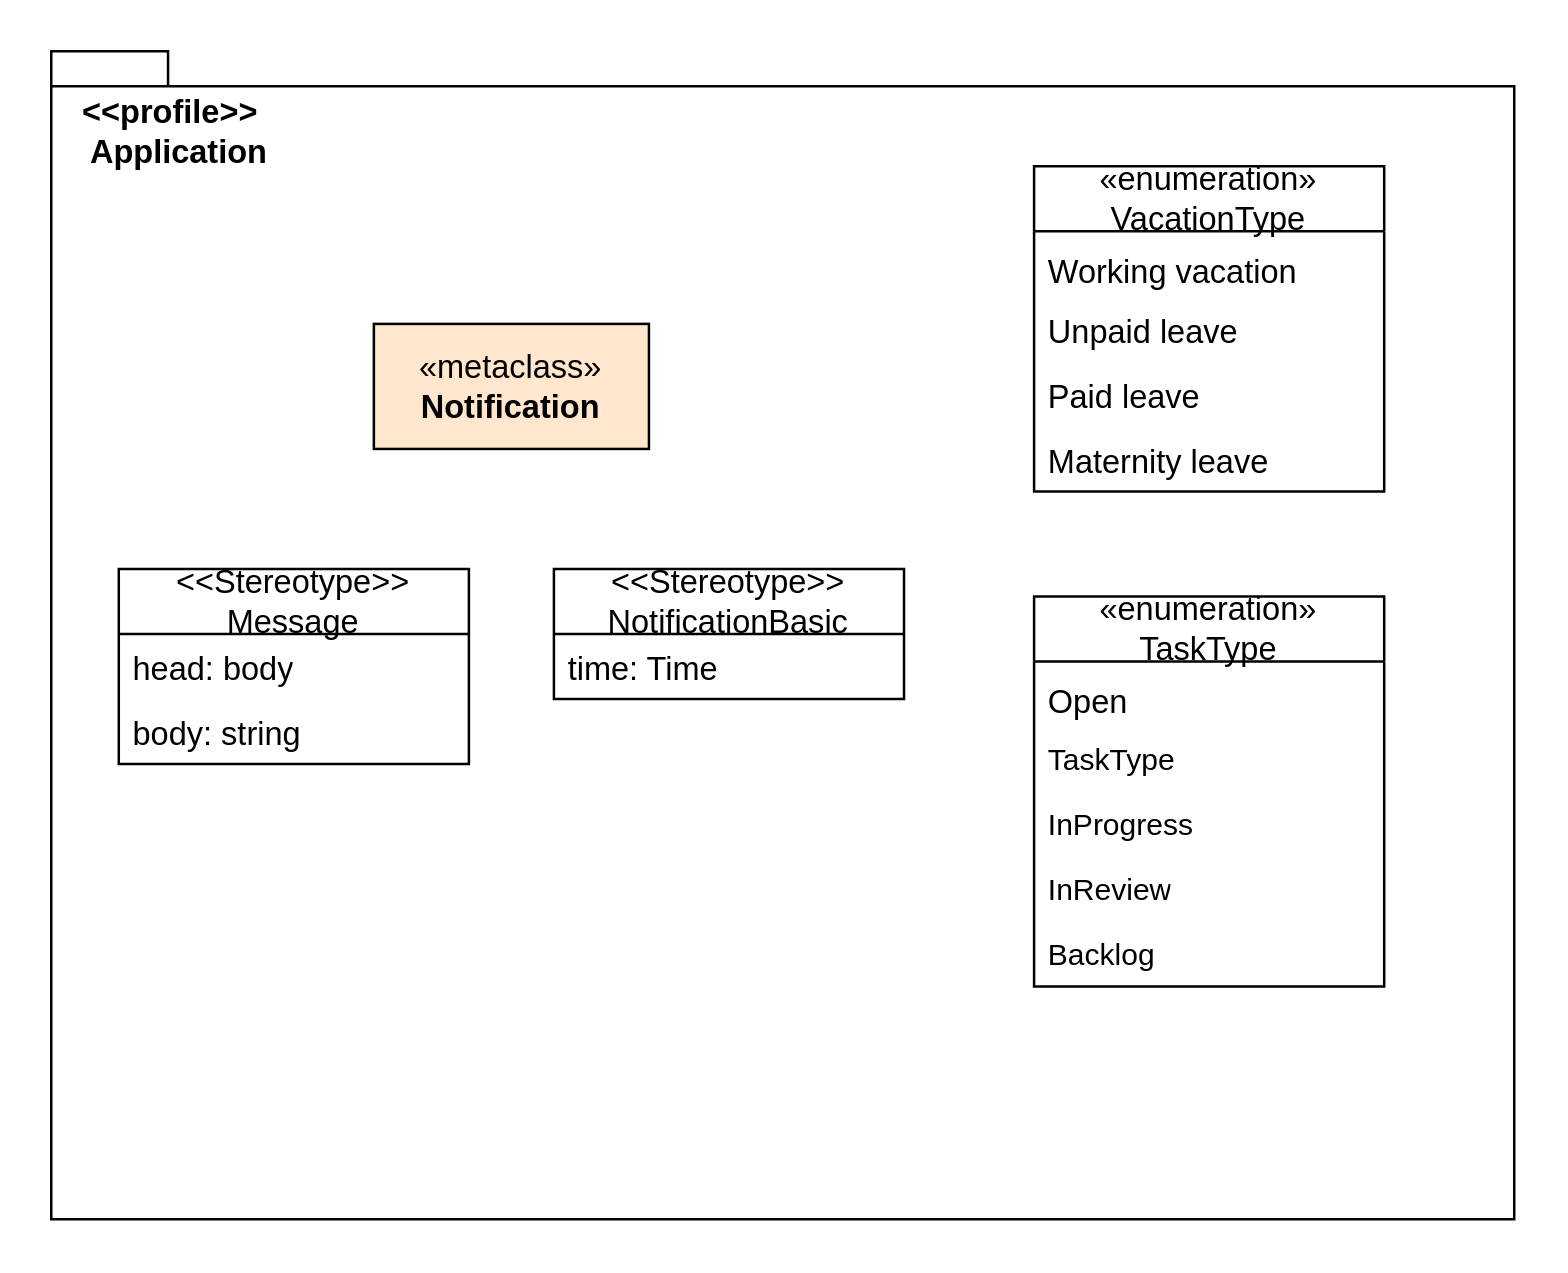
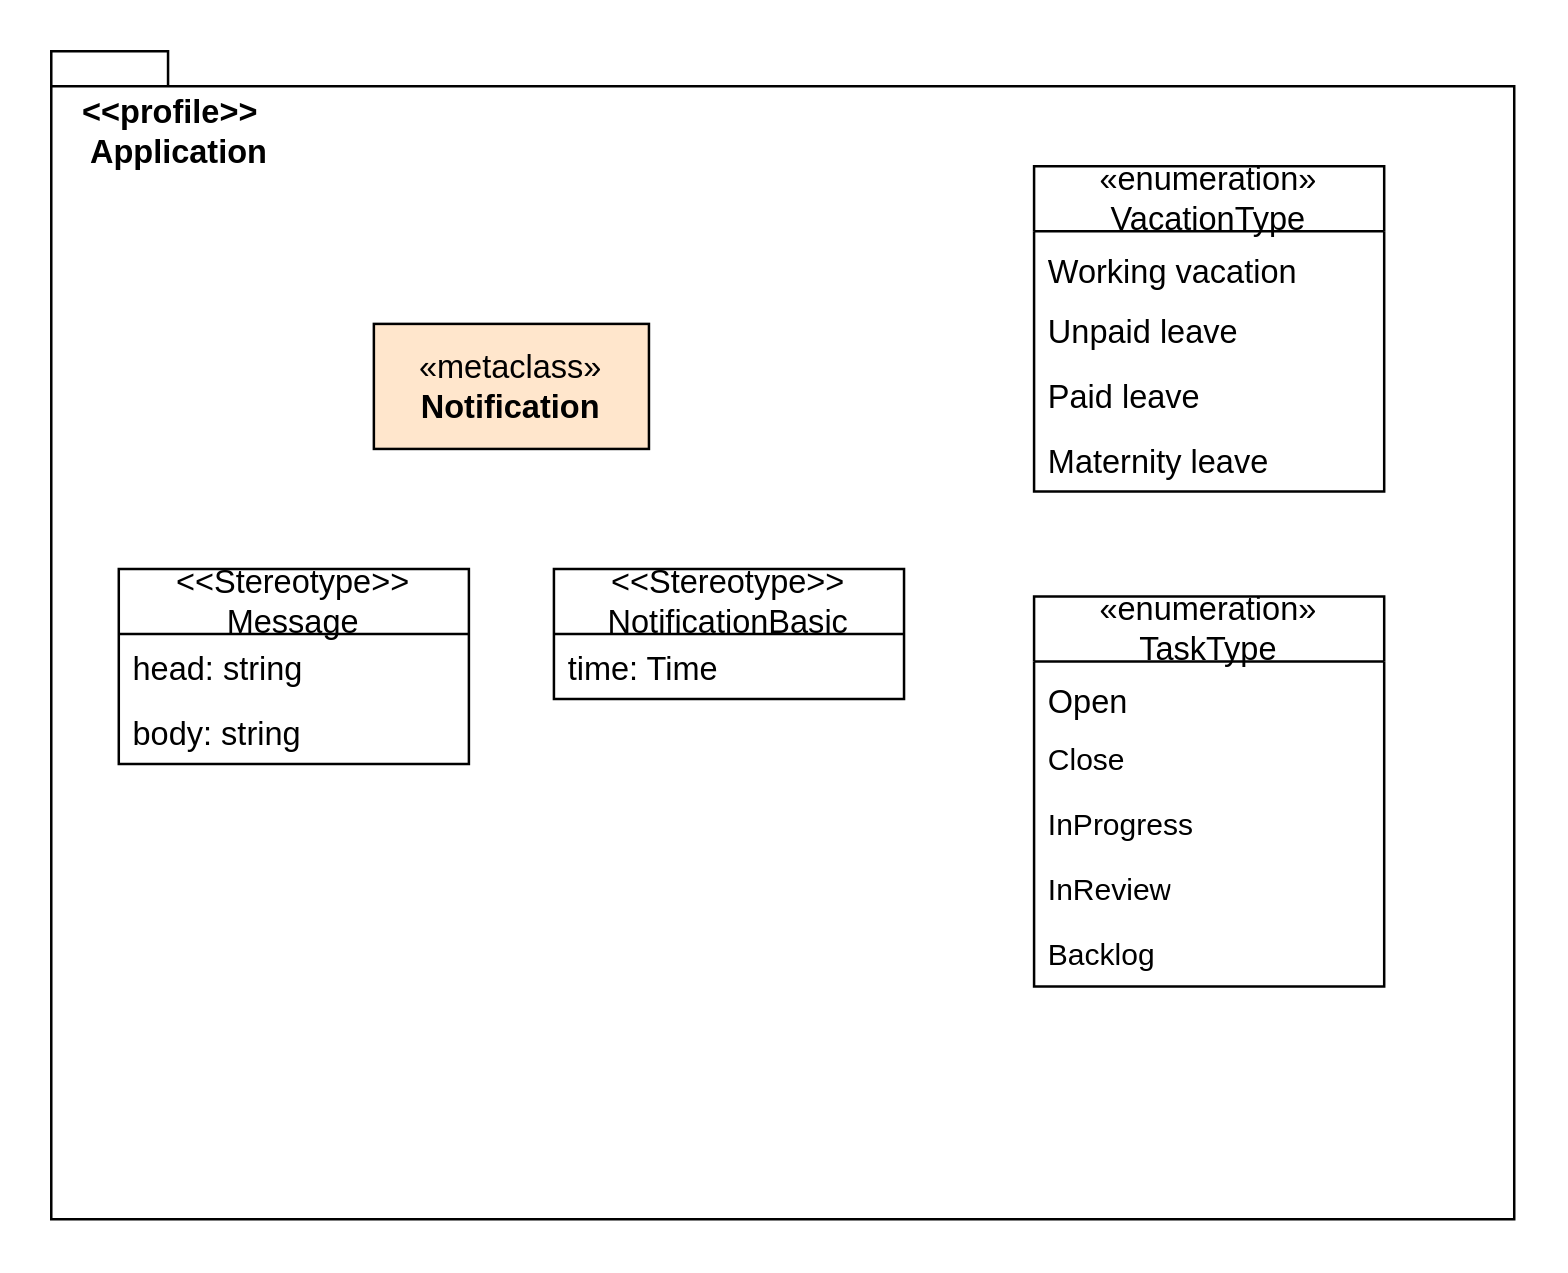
(216, 671) -> (230, 671)
(1116, 762) -> (1087, 762)
